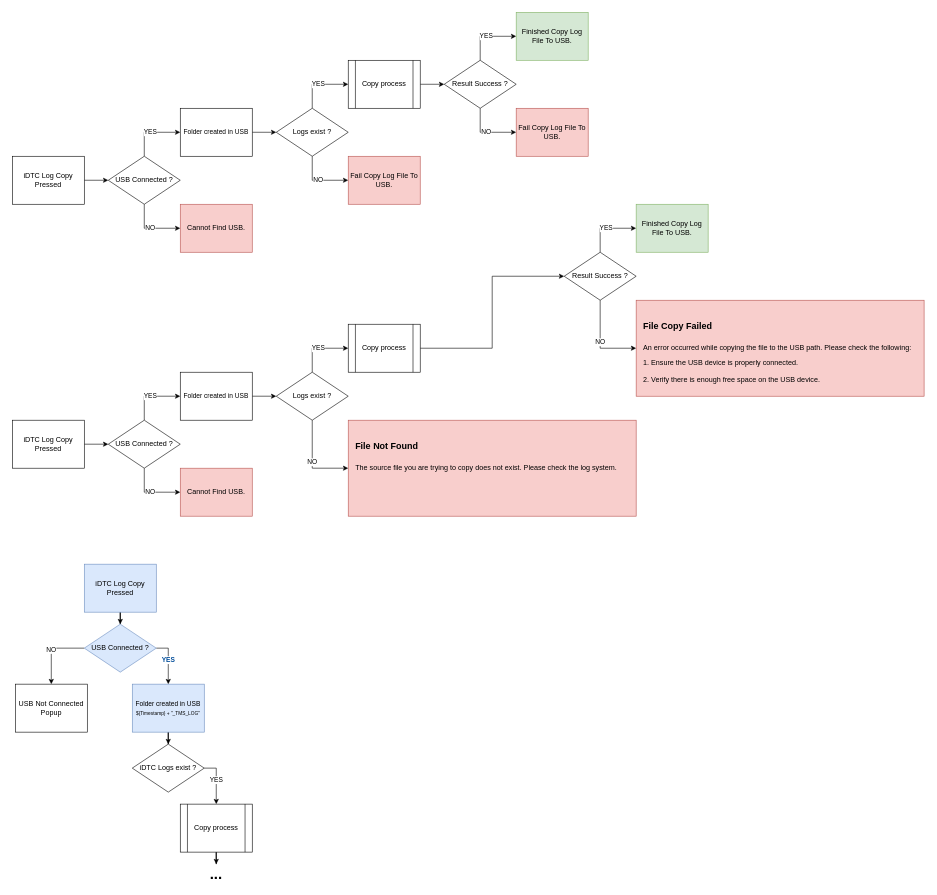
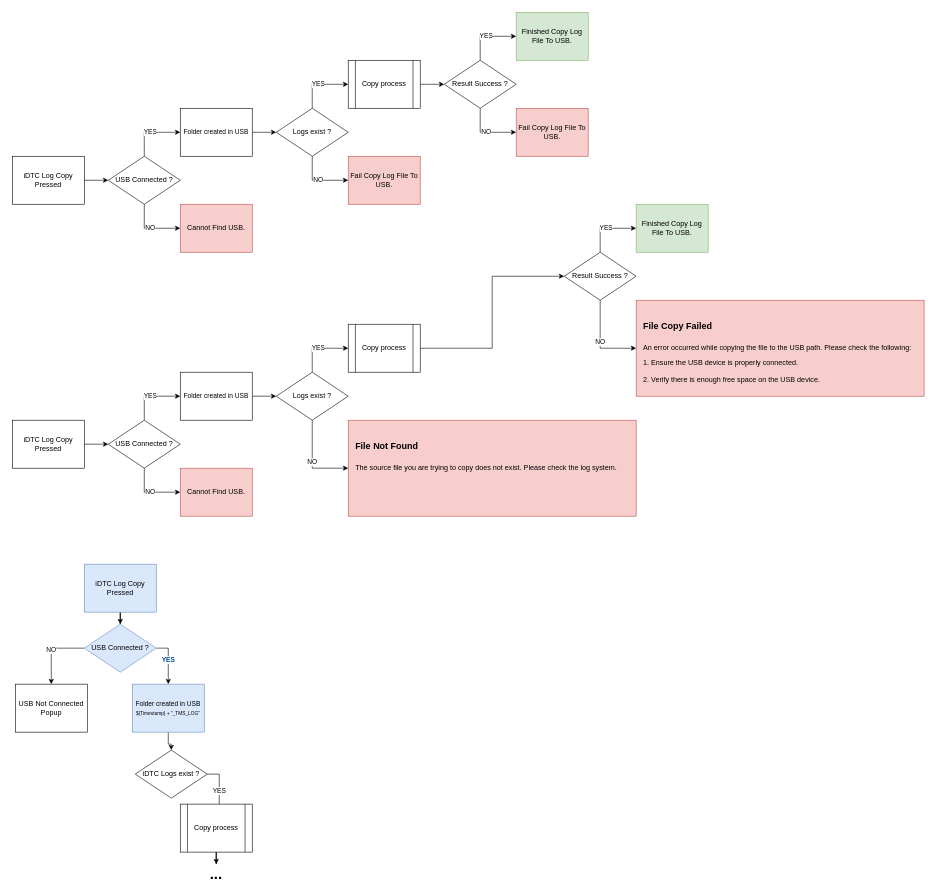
(168, 768) -> (171, 774)
